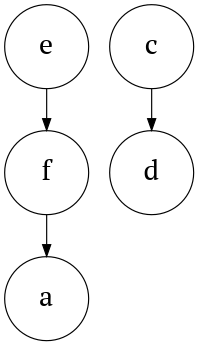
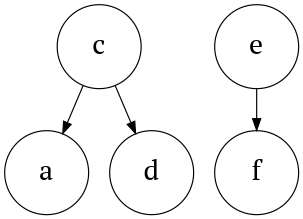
(47, 230) -> (75, 104)
